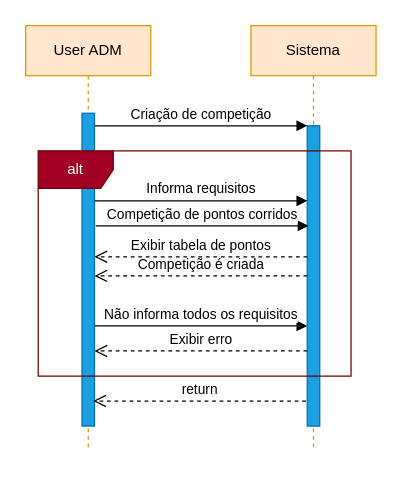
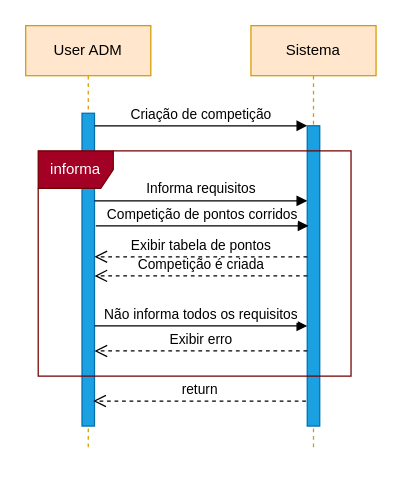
(76, 169) -> (76, 169)
